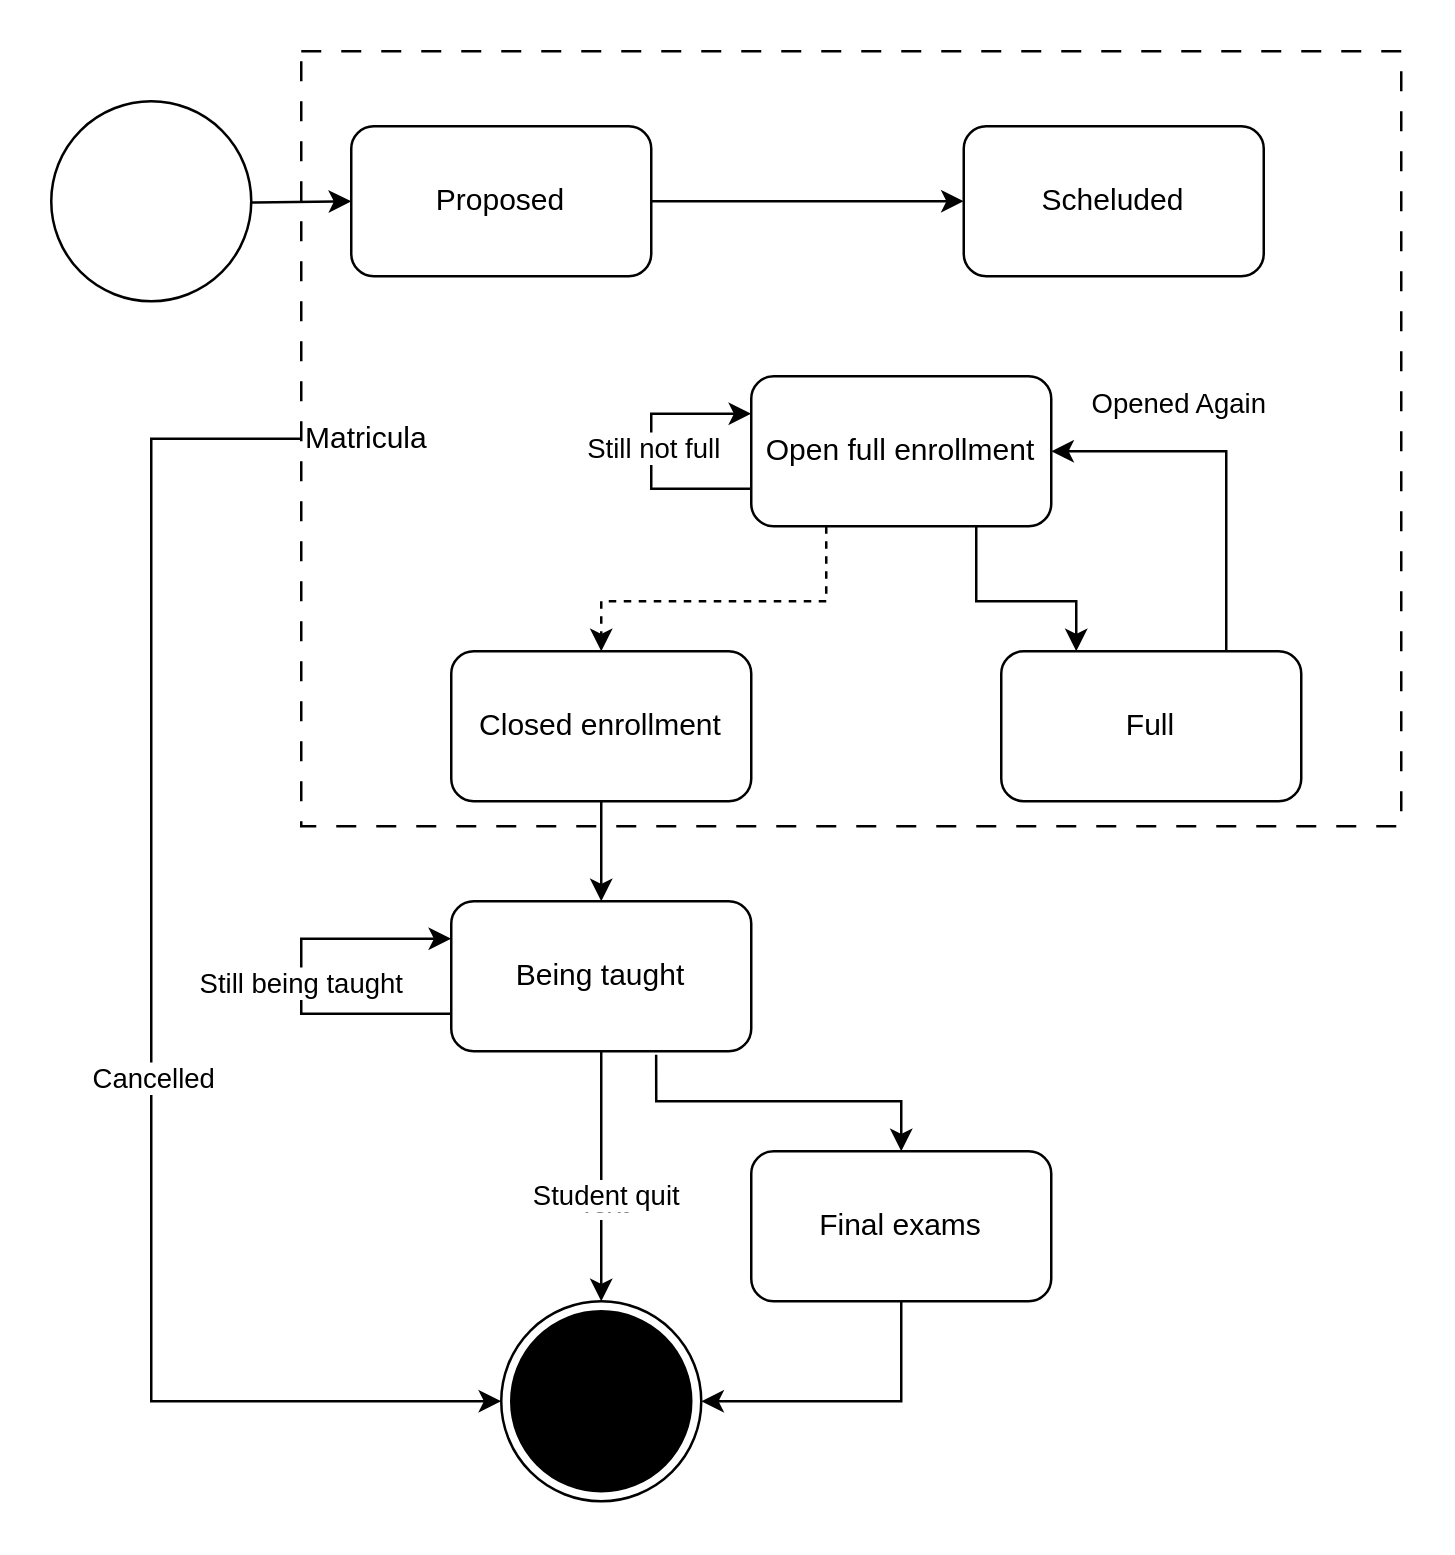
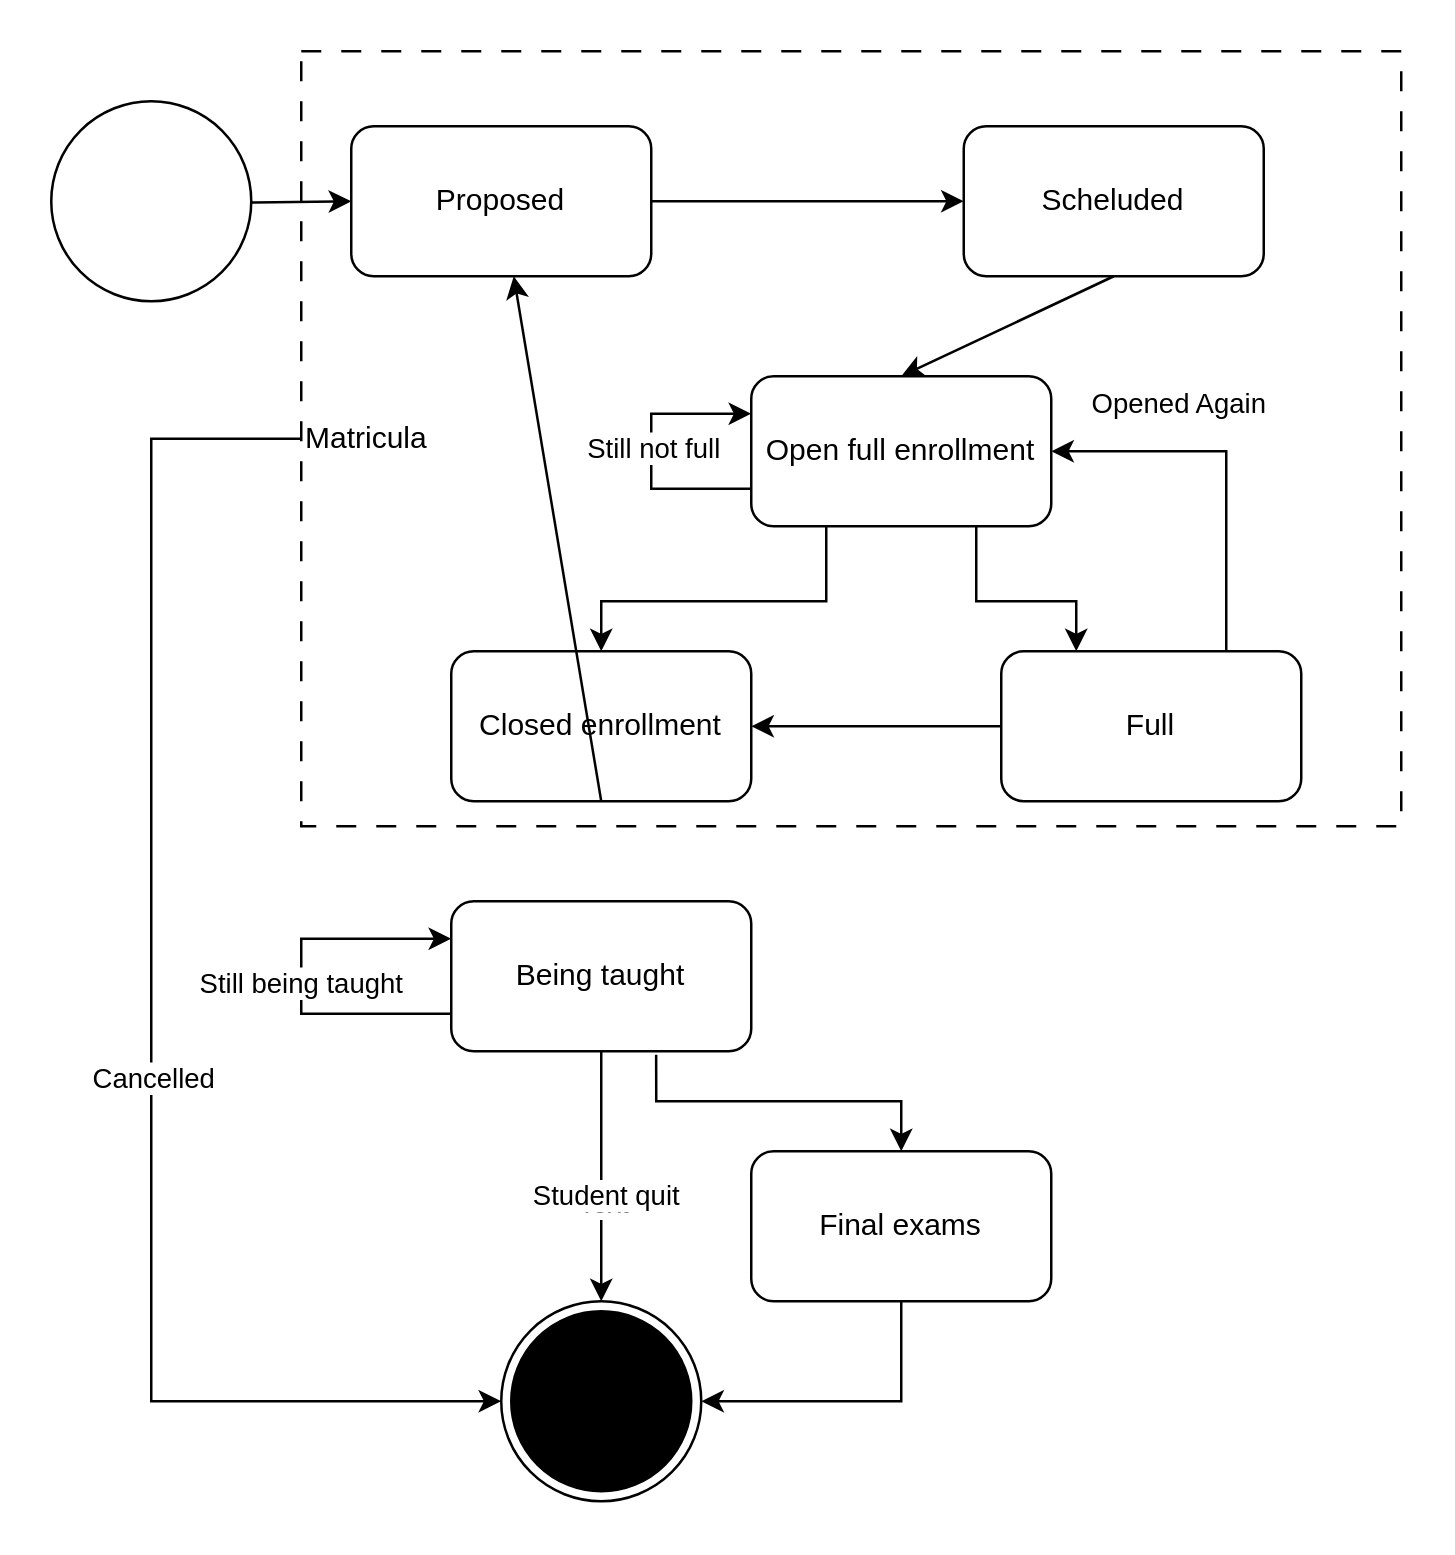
none -> (1015, 323)
(734, 601) -> (734, 601)
none -> (884, 726)
(601, 843) -> (559, 547)
